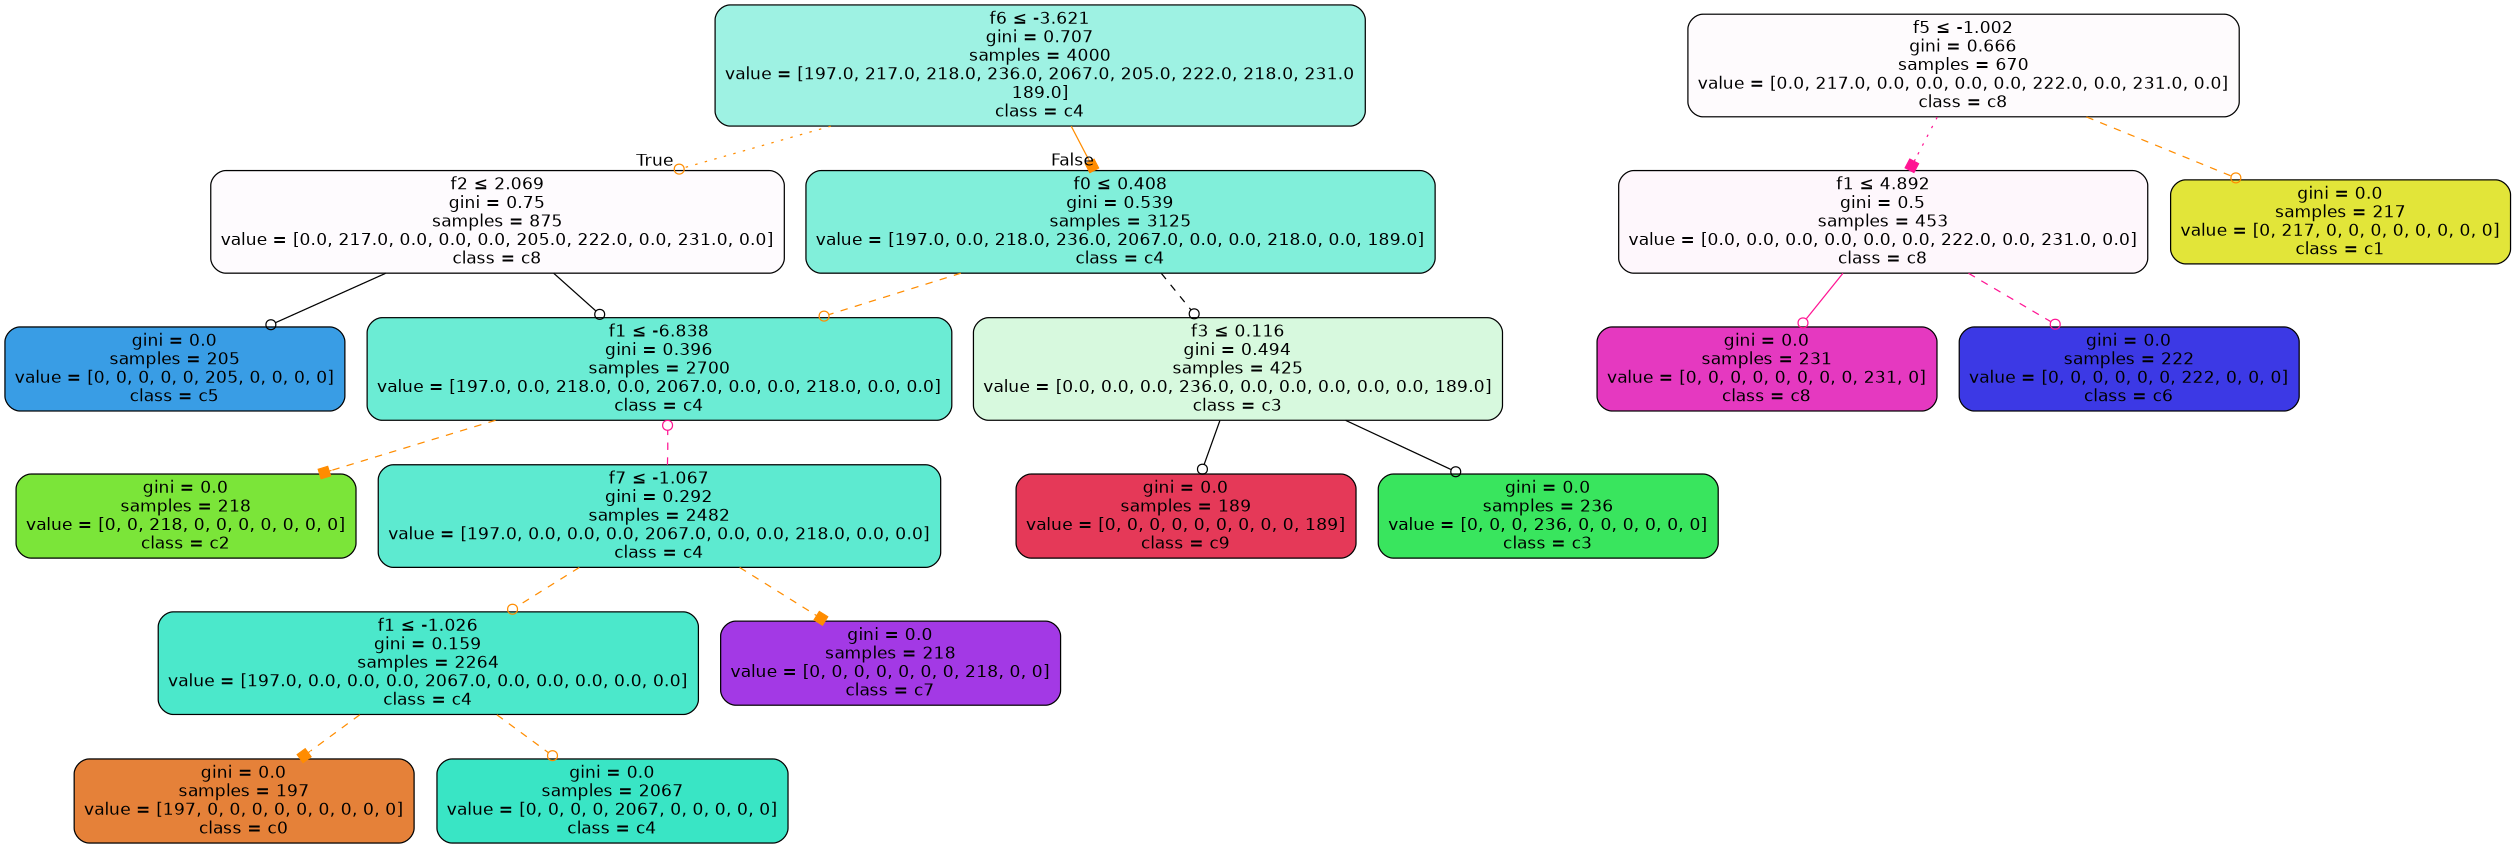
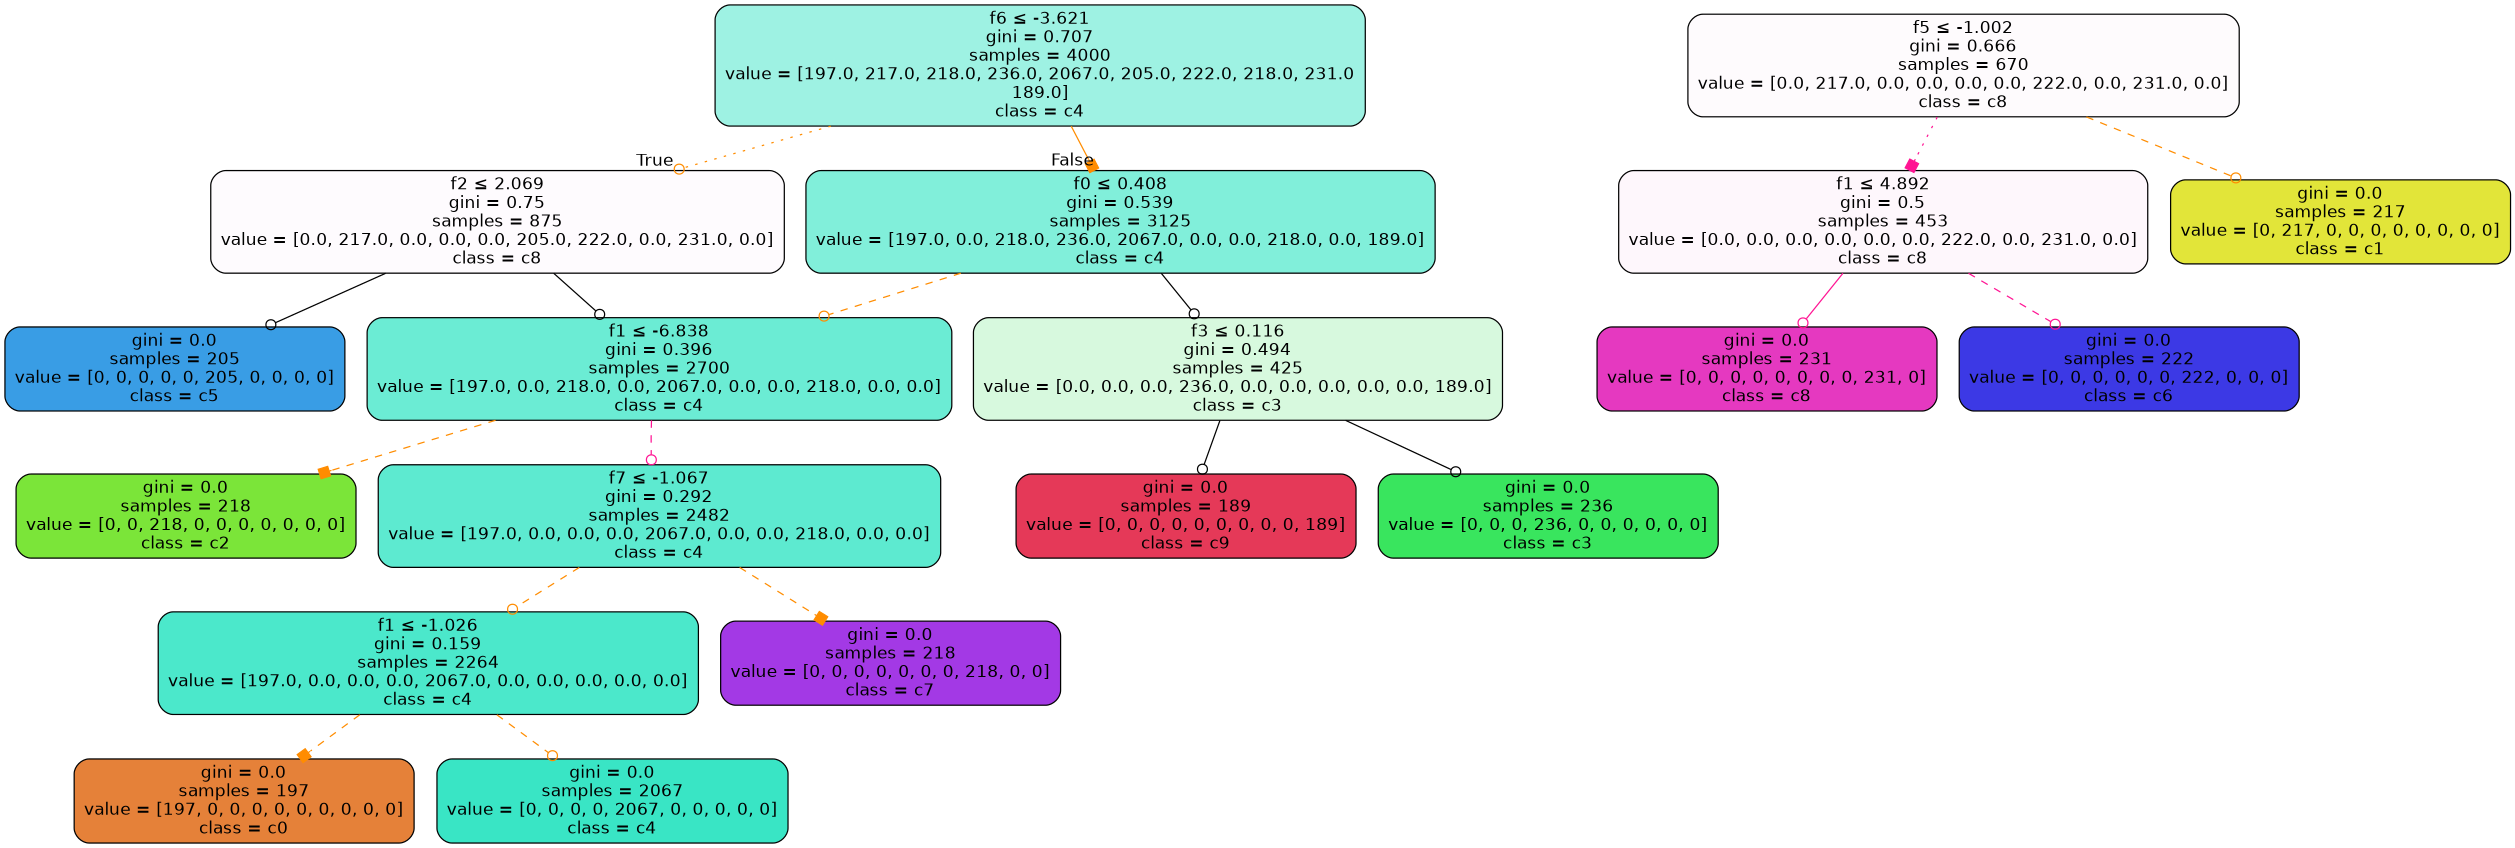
(1176, 292) -> (1176, 292)
(668, 448) -> (651, 438)
